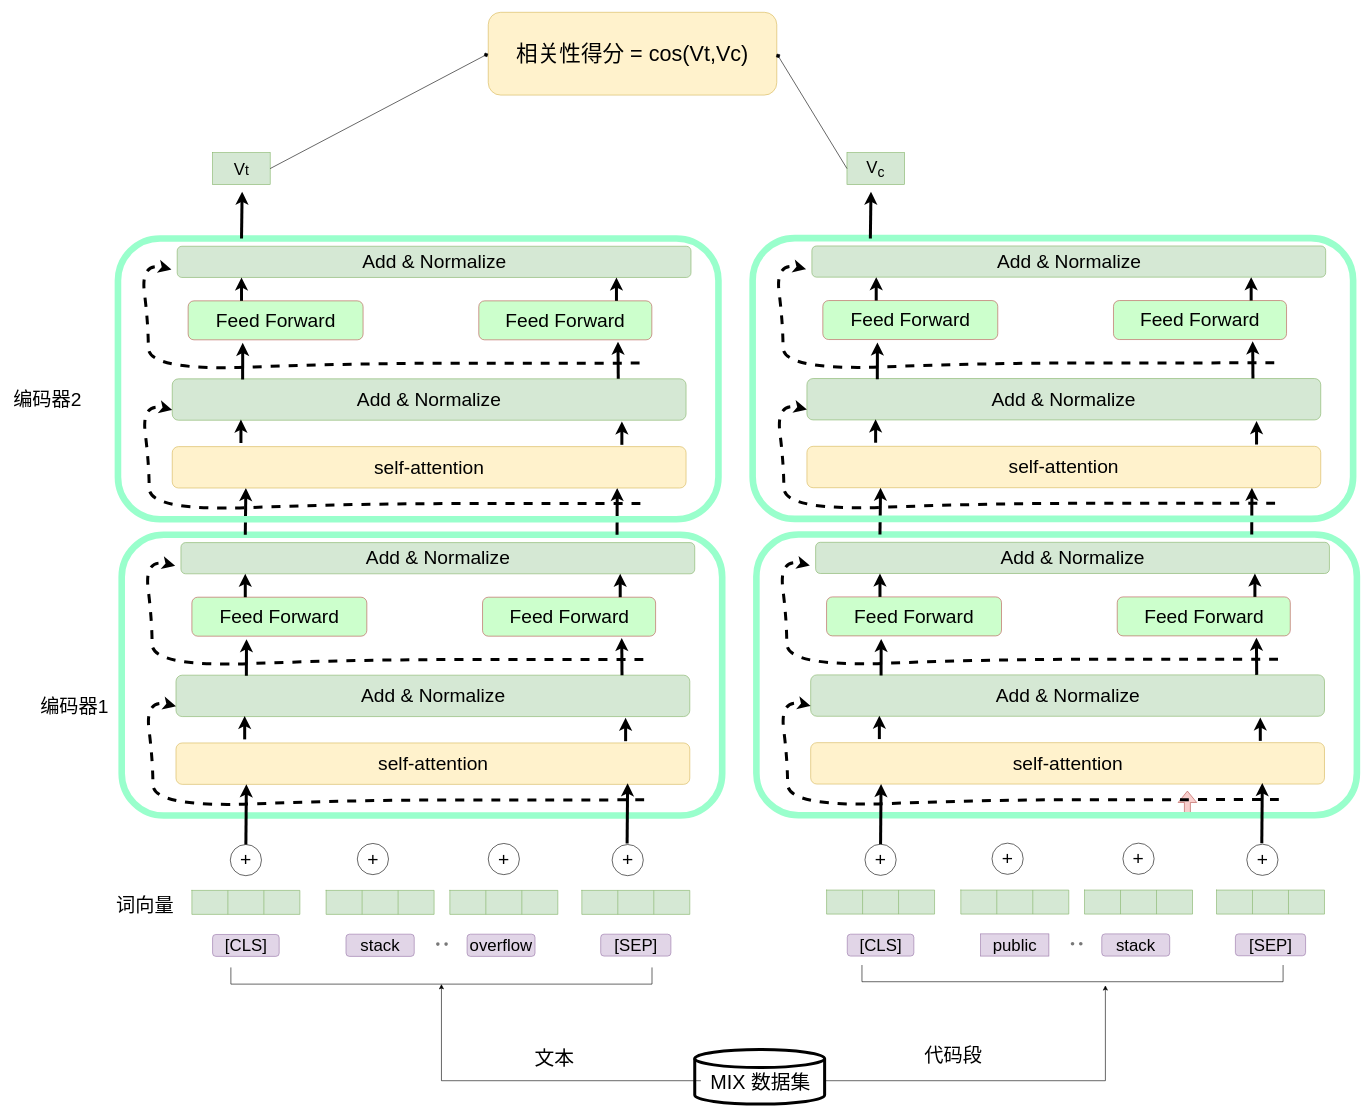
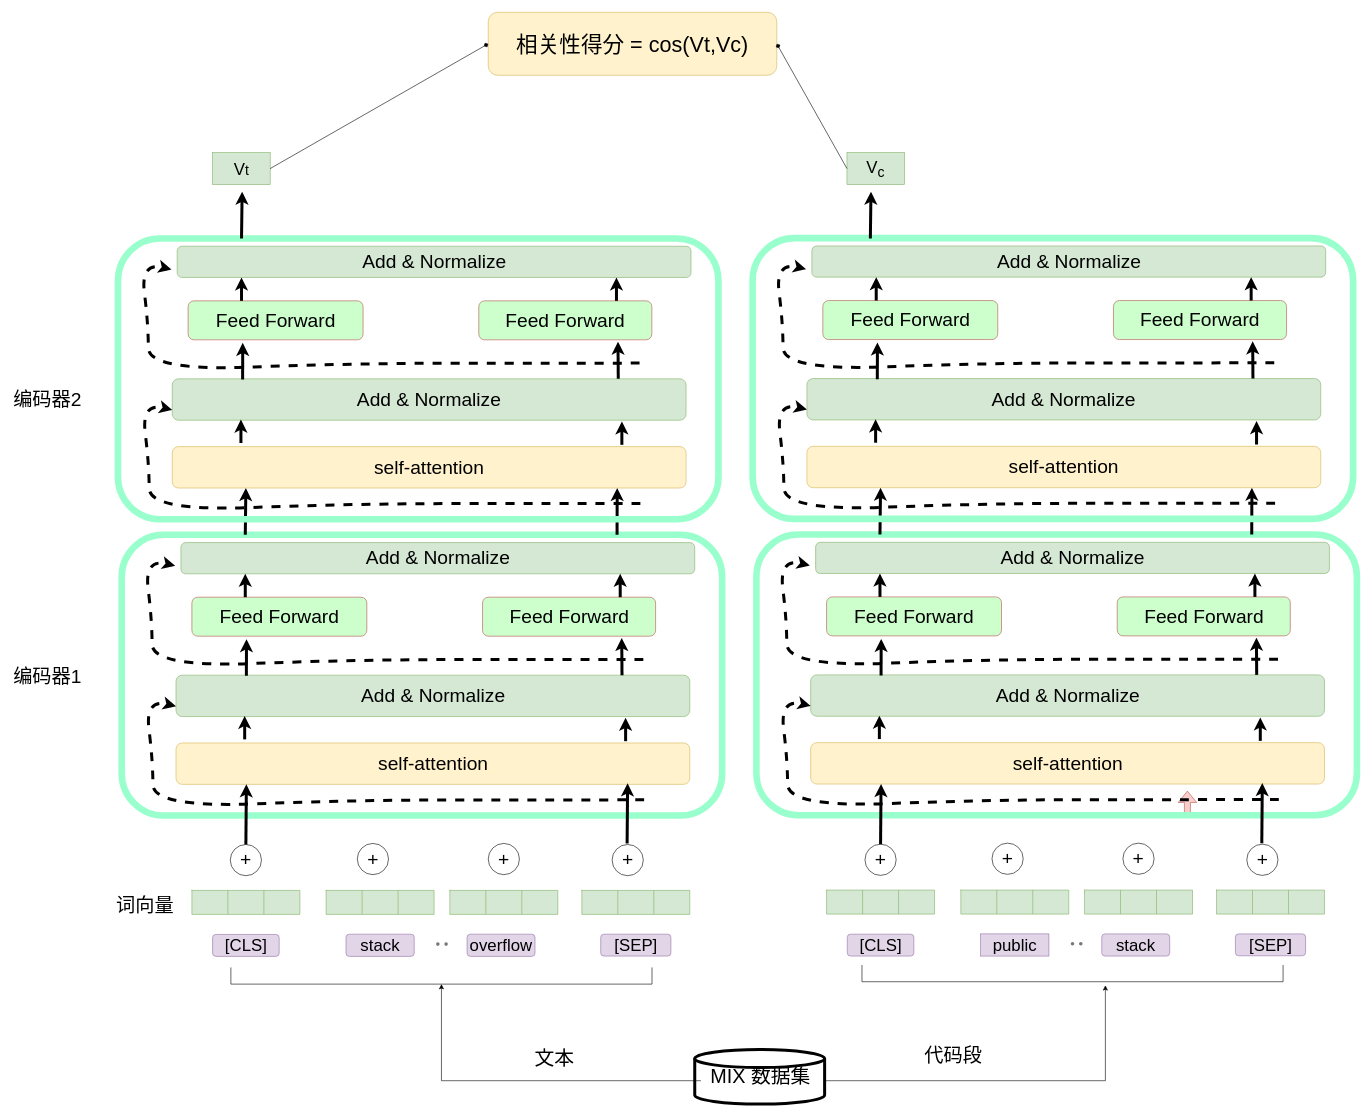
(632, 54) -> (632, 44)
(74, 707) -> (47, 677)
(760, 1082) -> (760, 1076)
